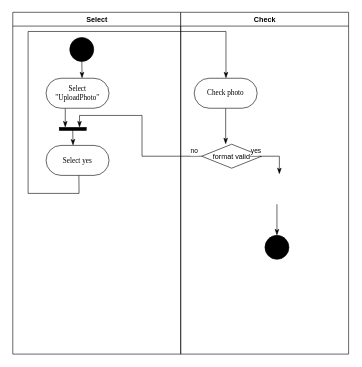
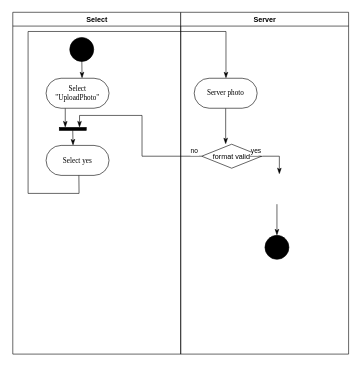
(265, 20) -> (265, 20)
(226, 93) -> (226, 93)
